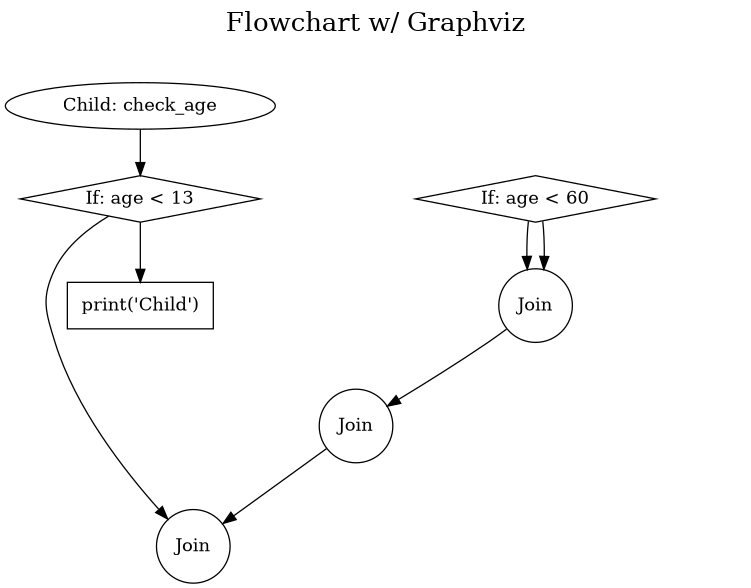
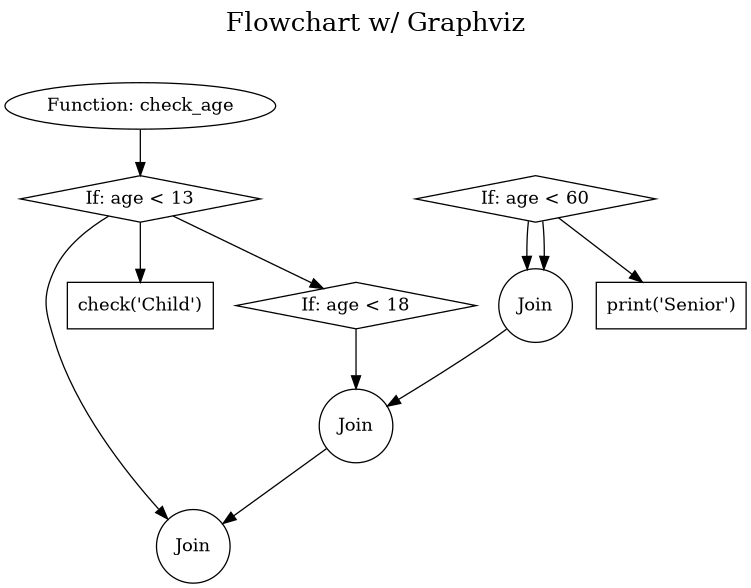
(140, 106) -> (140, 106)
(140, 306) -> (140, 306)
none -> (356, 306)
none -> (671, 306)
